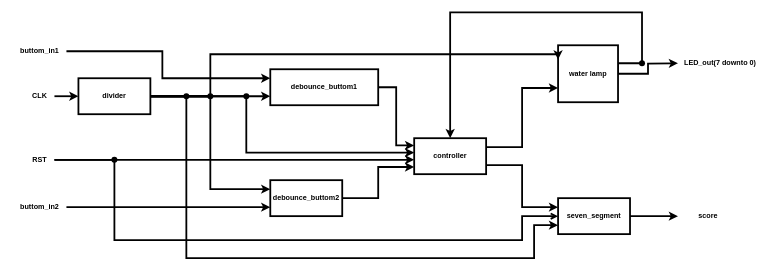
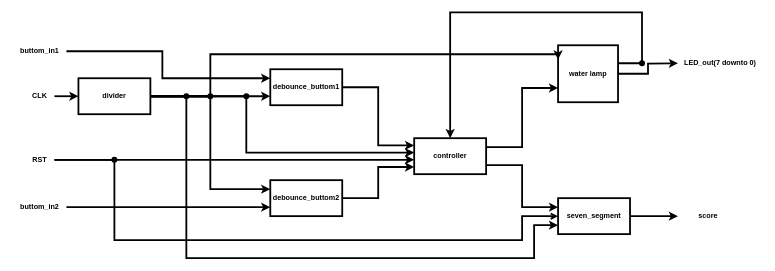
(324, 87) -> (306, 87)
